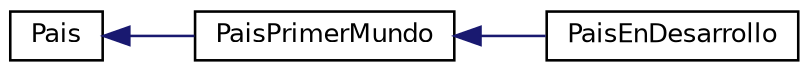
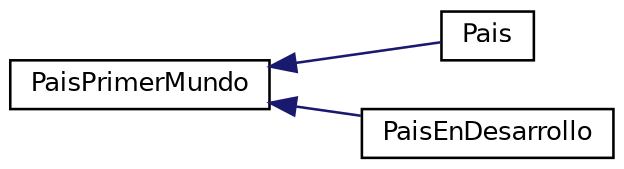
(162, 36) -> (368, 53)
